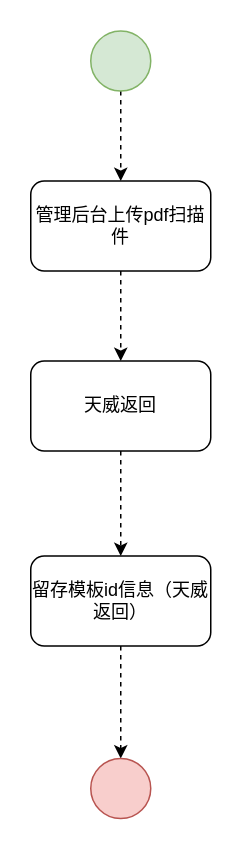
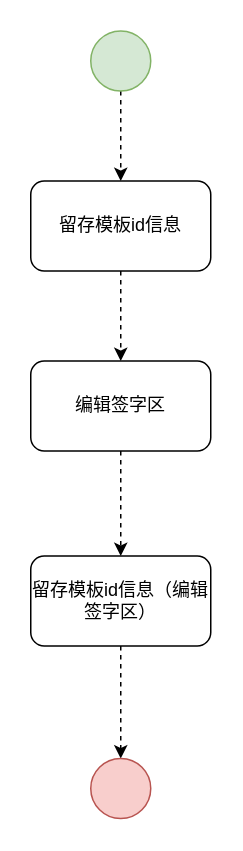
(121, 226) -> (121, 226)
(121, 406) -> (121, 406)
(121, 601) -> (121, 601)
